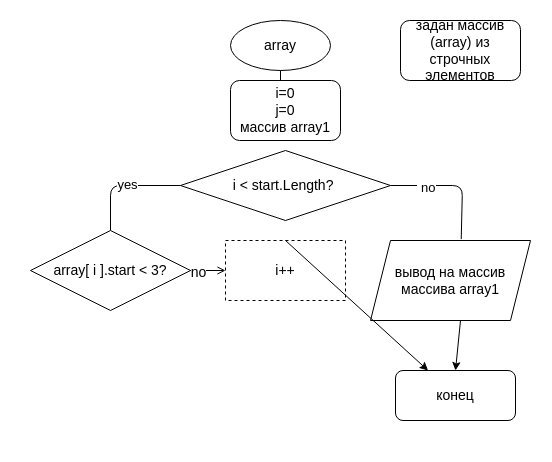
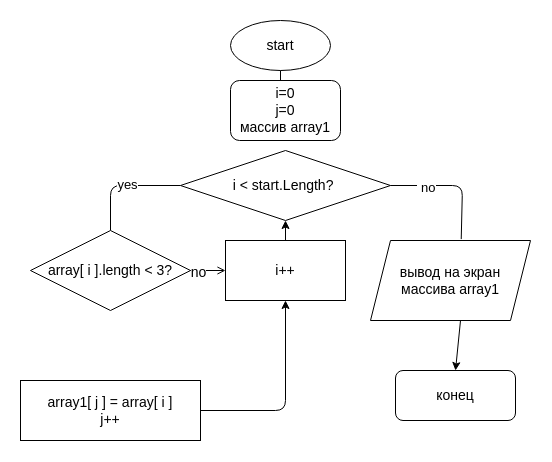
(281, 46) -> (281, 46)
(461, 51) -> none
(111, 271) -> (111, 271)
(286, 271) -> (286, 271)
(451, 281) -> (451, 281)
(354, 303) -> (286, 234)
none -> (286, 396)
none -> (111, 411)
